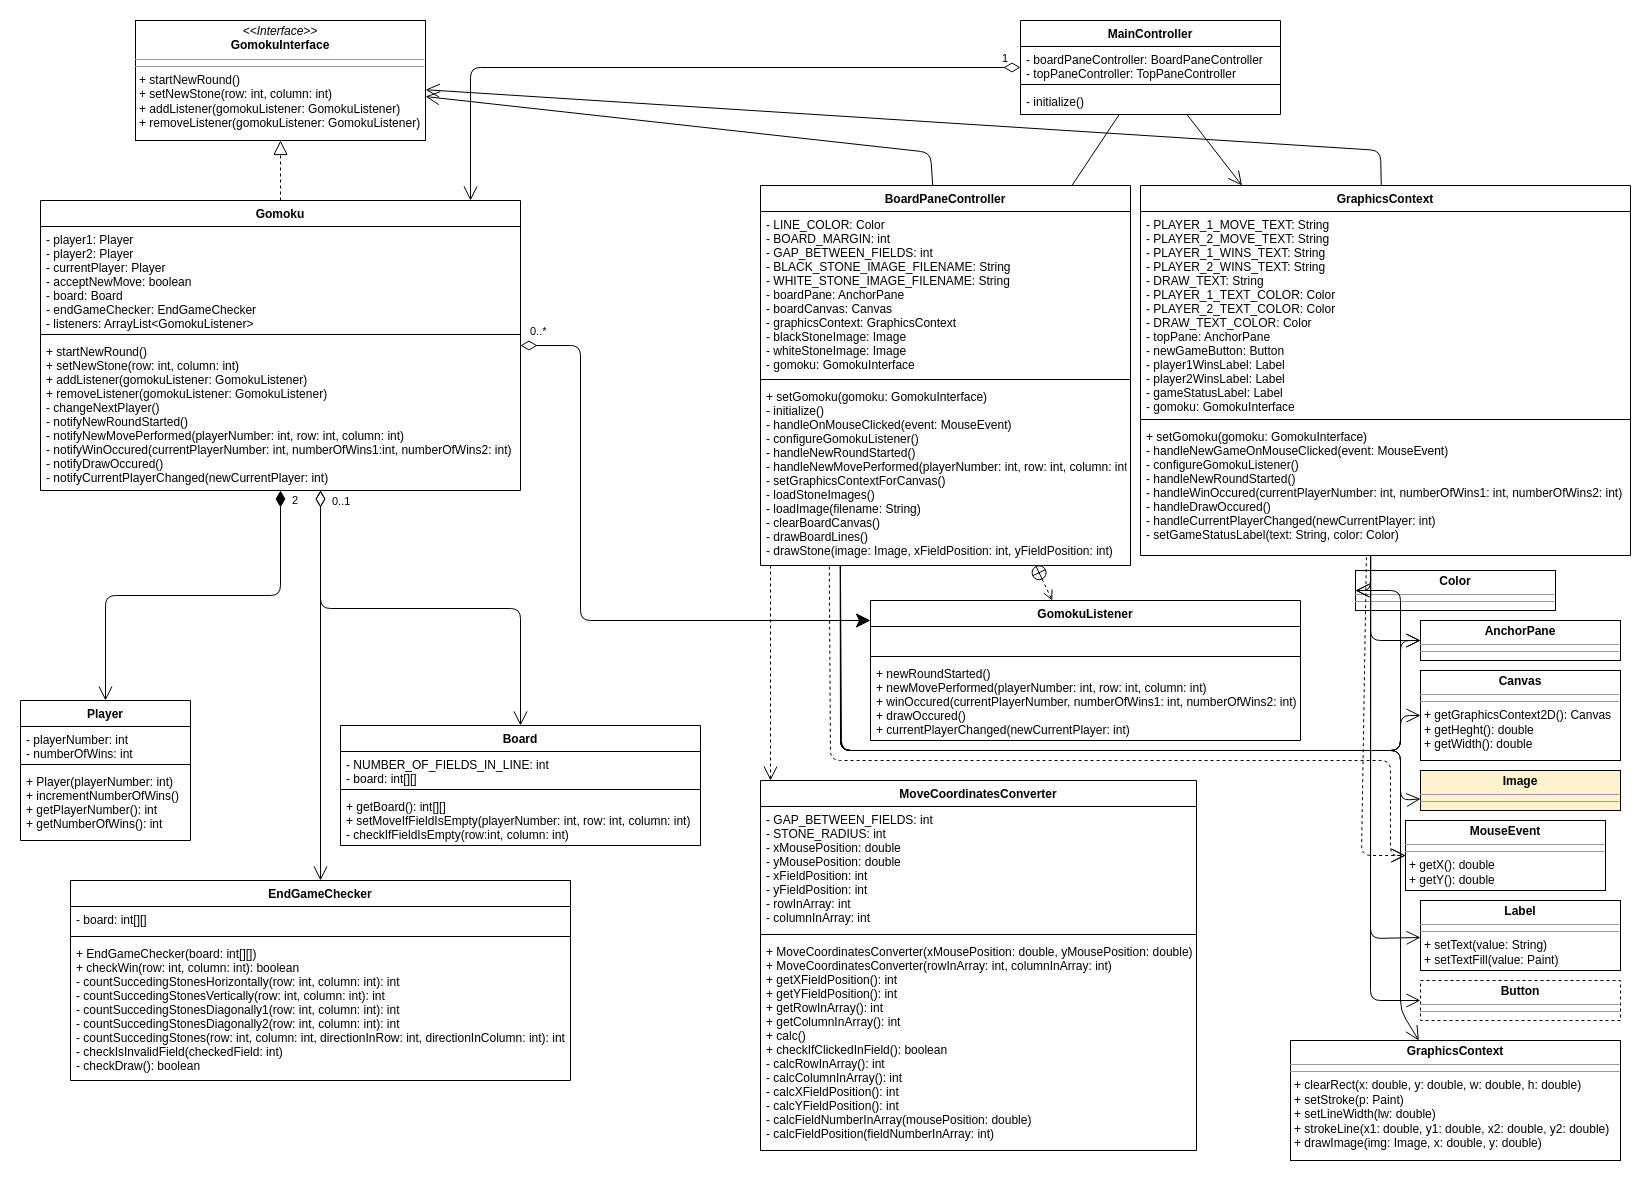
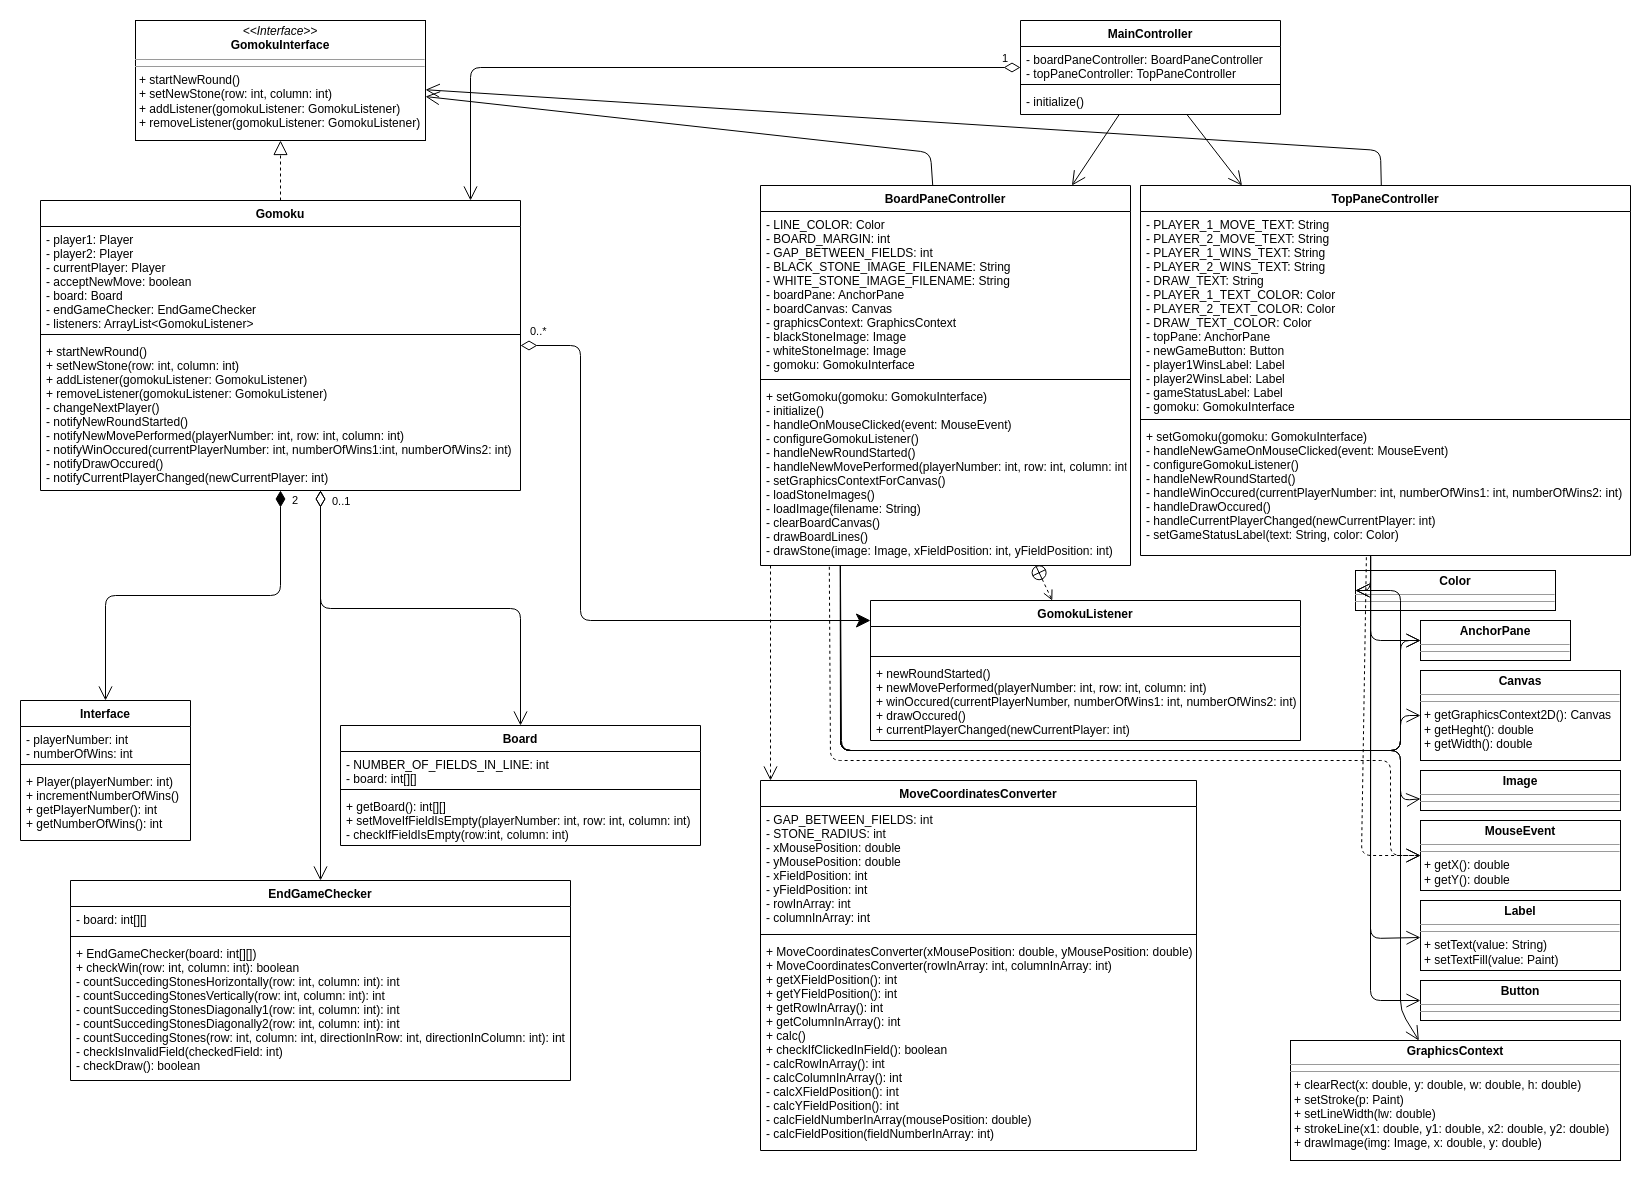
(1075, 181) -> (1075, 180)
(1385, 199) -> (1385, 199)
(1521, 641) -> (1496, 641)
(105, 714) -> (105, 714)
(1521, 791) -> (1521, 791)
(1506, 856) -> (1521, 856)
(1521, 1001) -> (1521, 1001)
